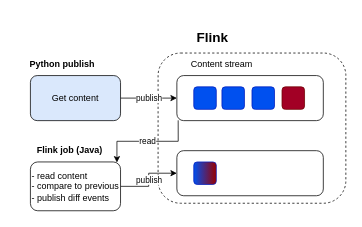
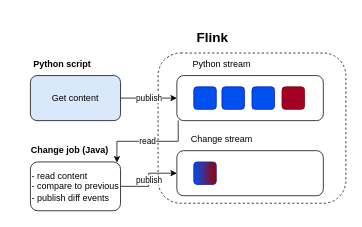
(62, 64) -> (62, 64)
(222, 64) -> (222, 64)
none -> (222, 139)
(70, 150) -> (70, 150)
